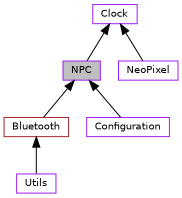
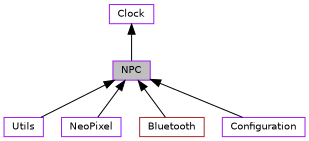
(134, 47) -> (108, 103)
(36, 161) -> (73, 101)
